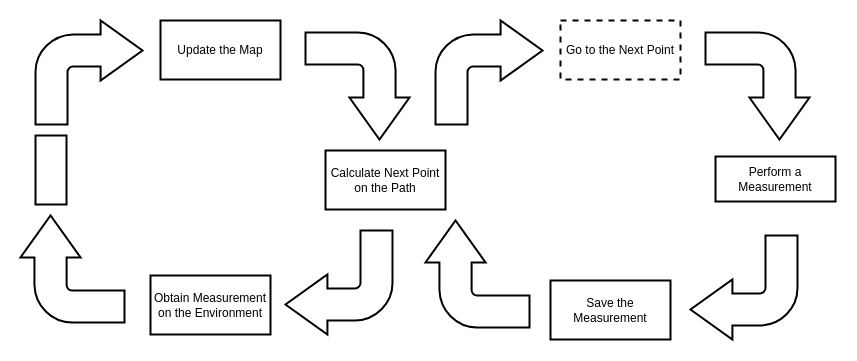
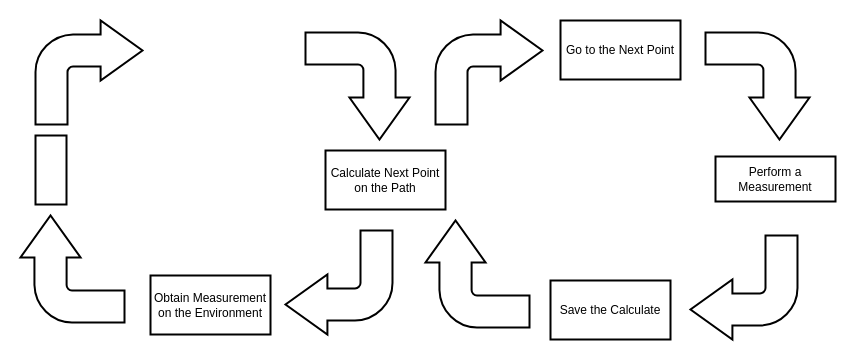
(221, 50) -> none
(621, 50) -> (621, 50)
(611, 311) -> (611, 311)
